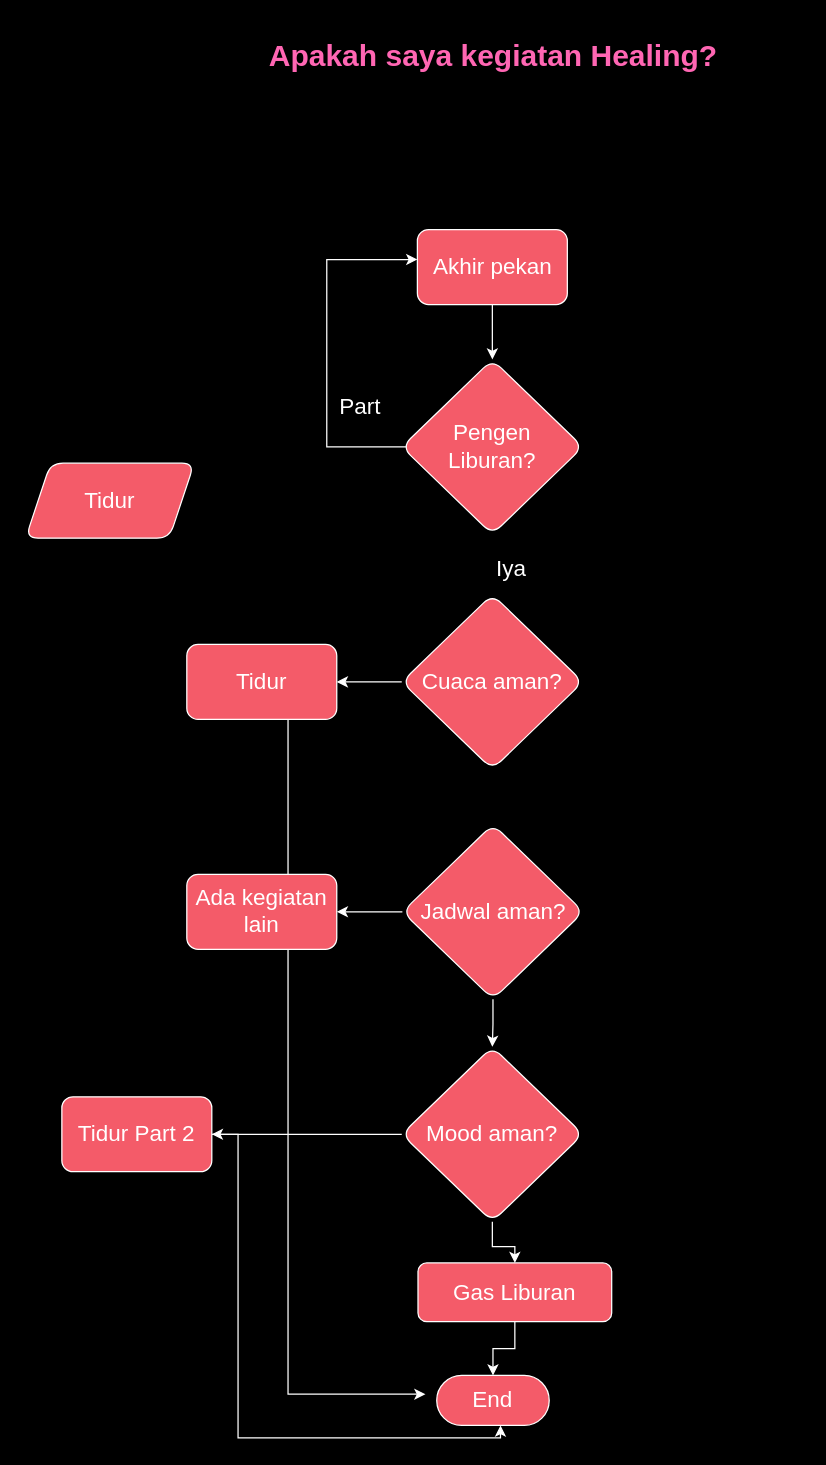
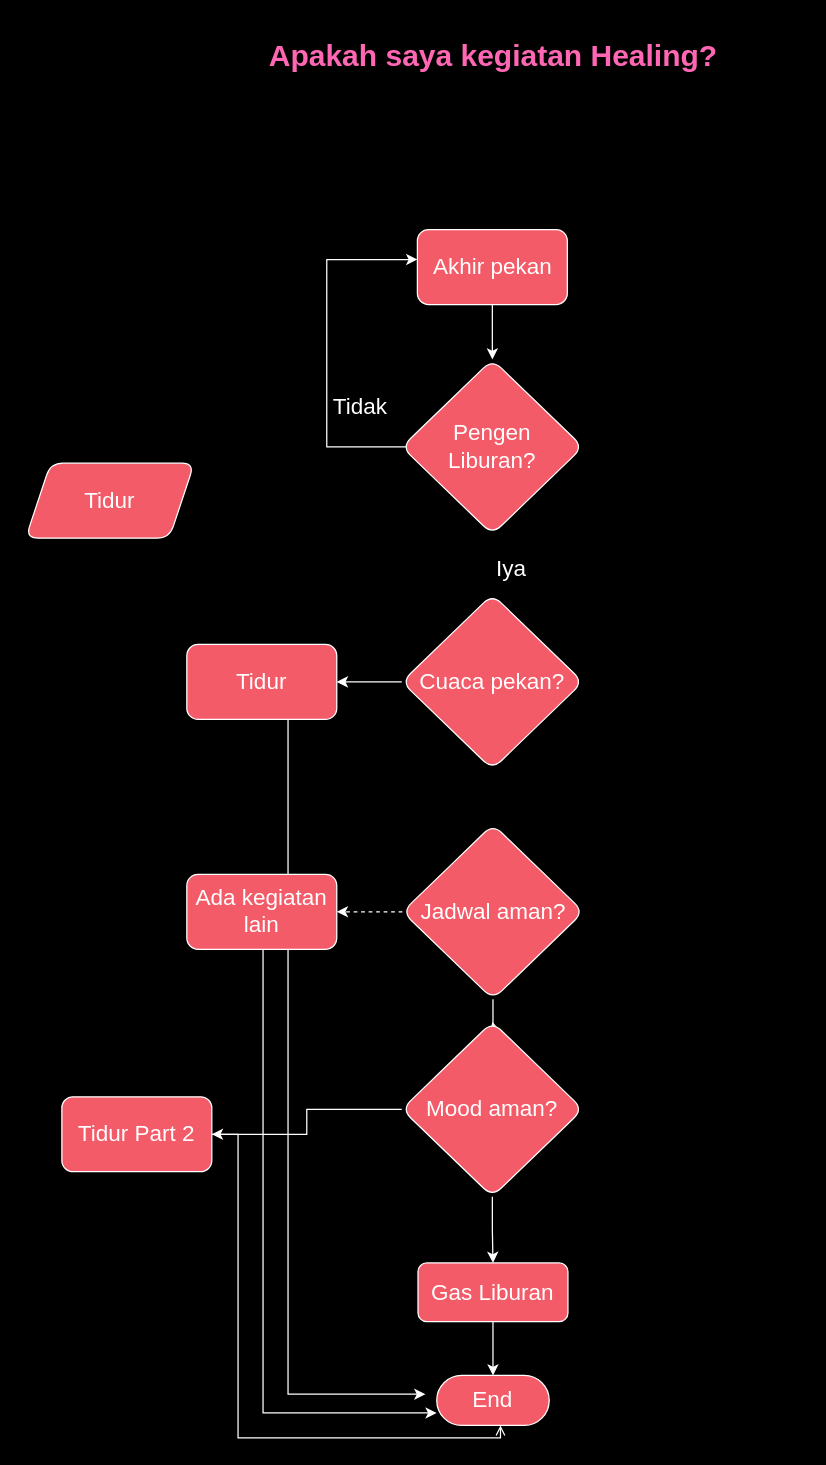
(361, 407) -> (361, 407)
(493, 682) -> (493, 682)
(374, 912) -> (374, 912)
(493, 1134) -> (493, 1109)
none -> (263, 1264)
(515, 1293) -> (493, 1293)
(497, 1438) -> (501, 1437)
